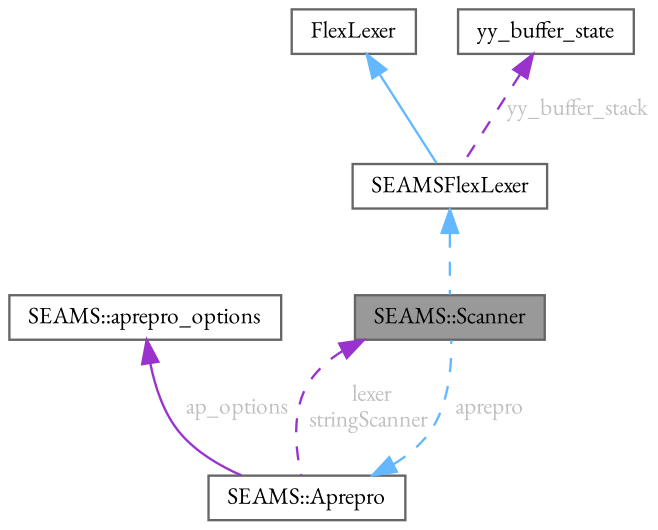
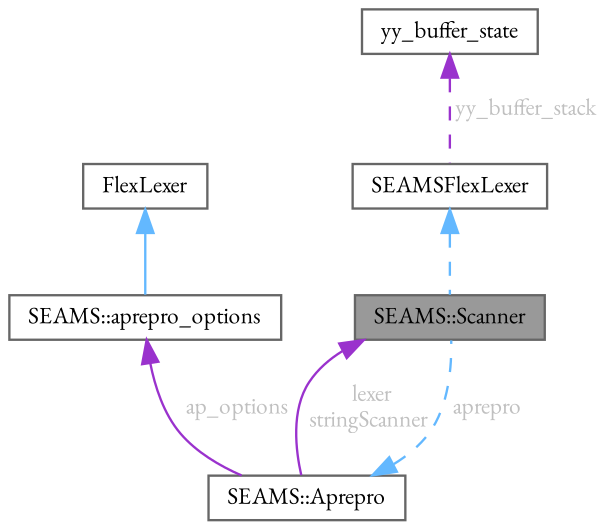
(408, 119) -> (145, 264)
(299, 405) -> (299, 405)
